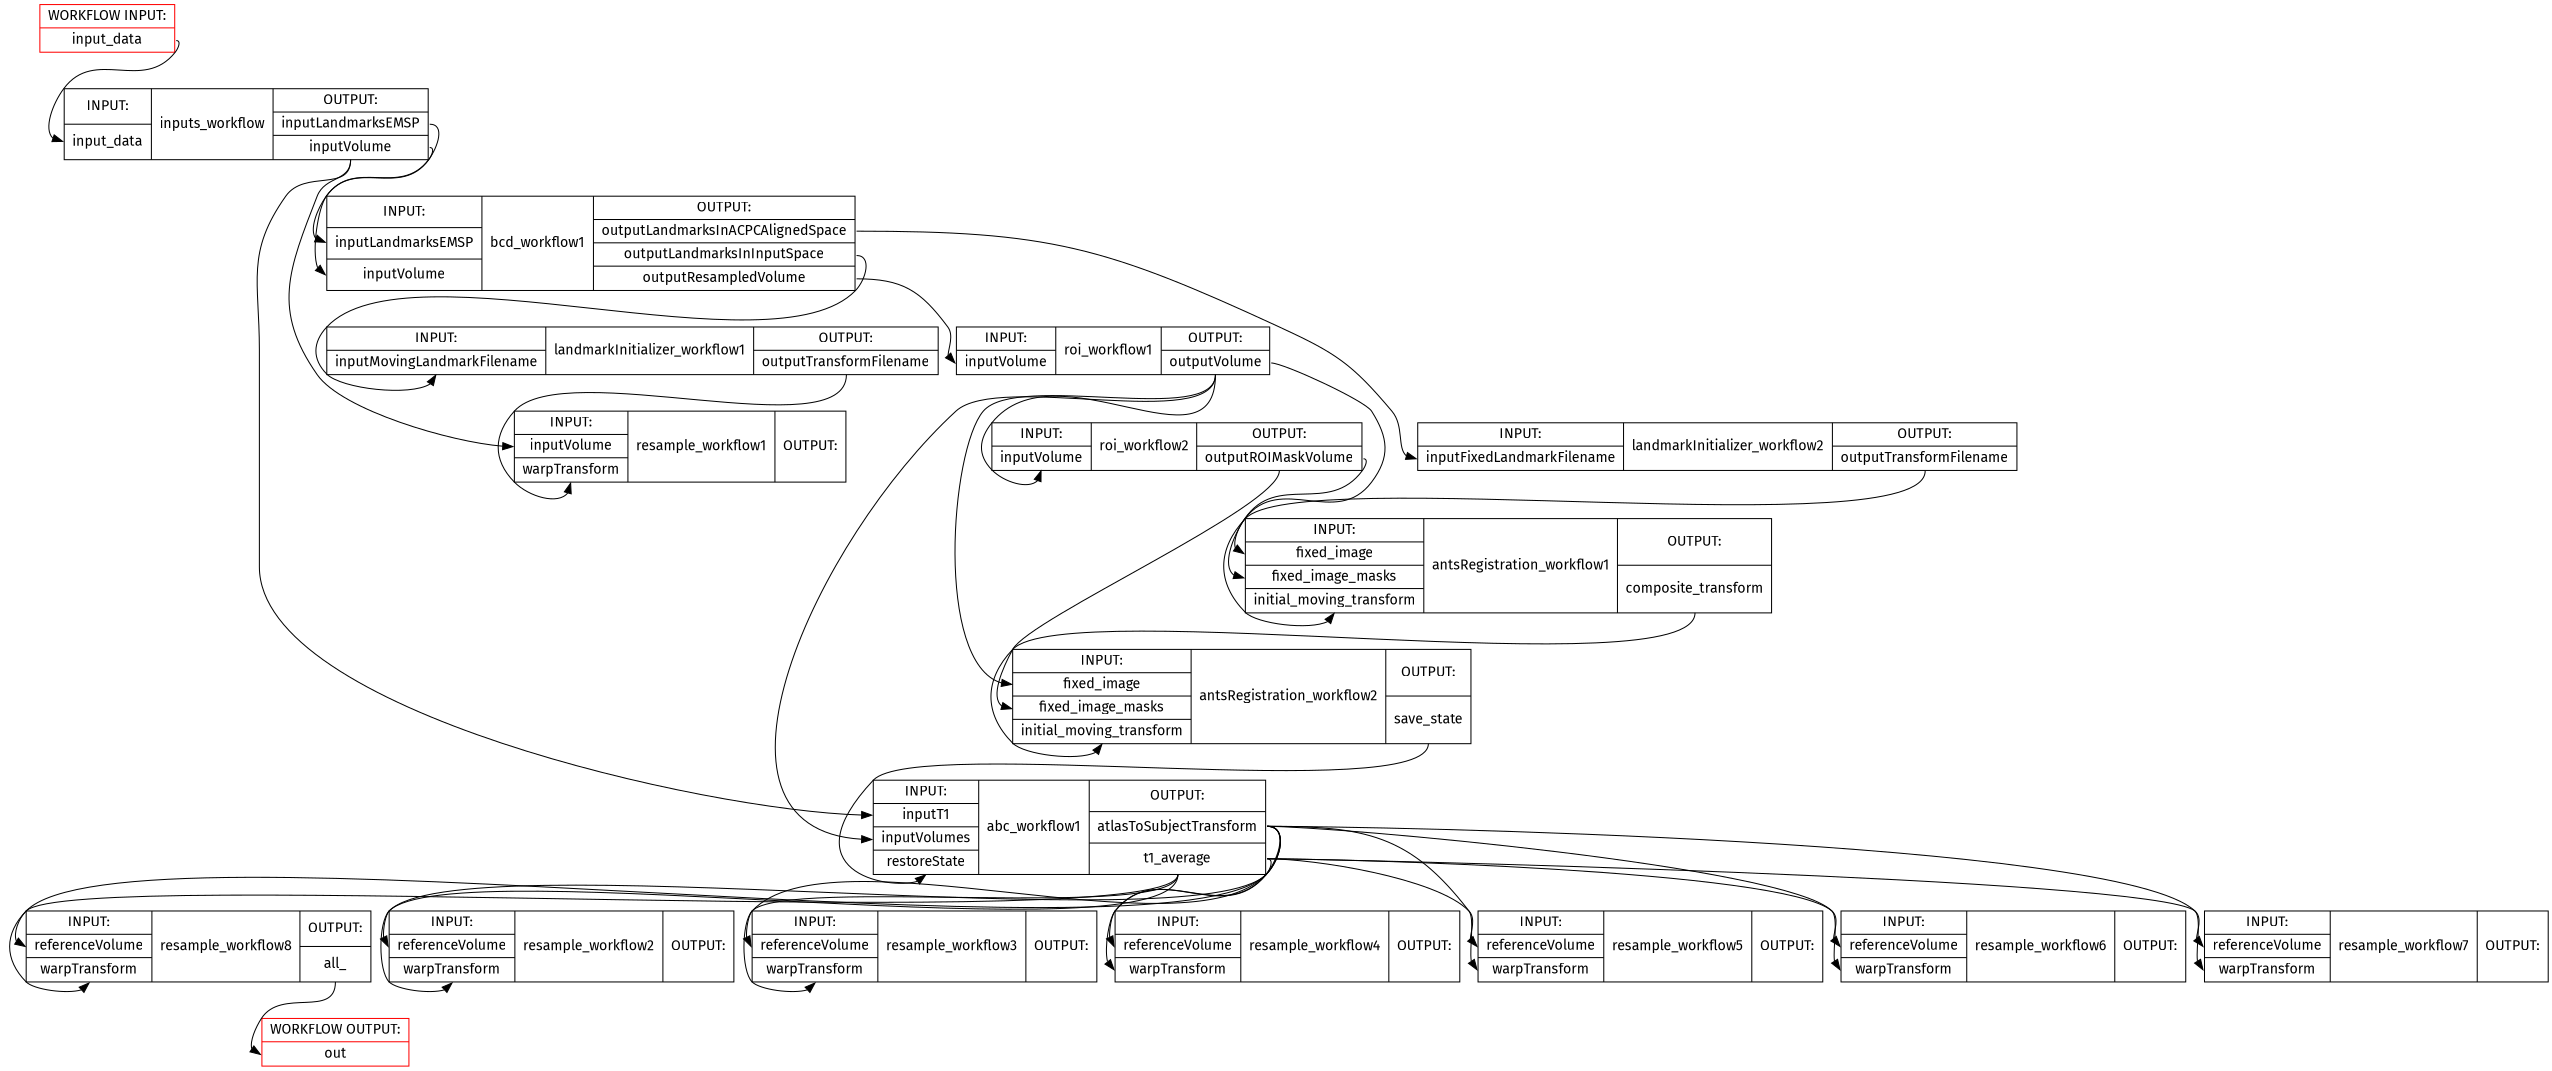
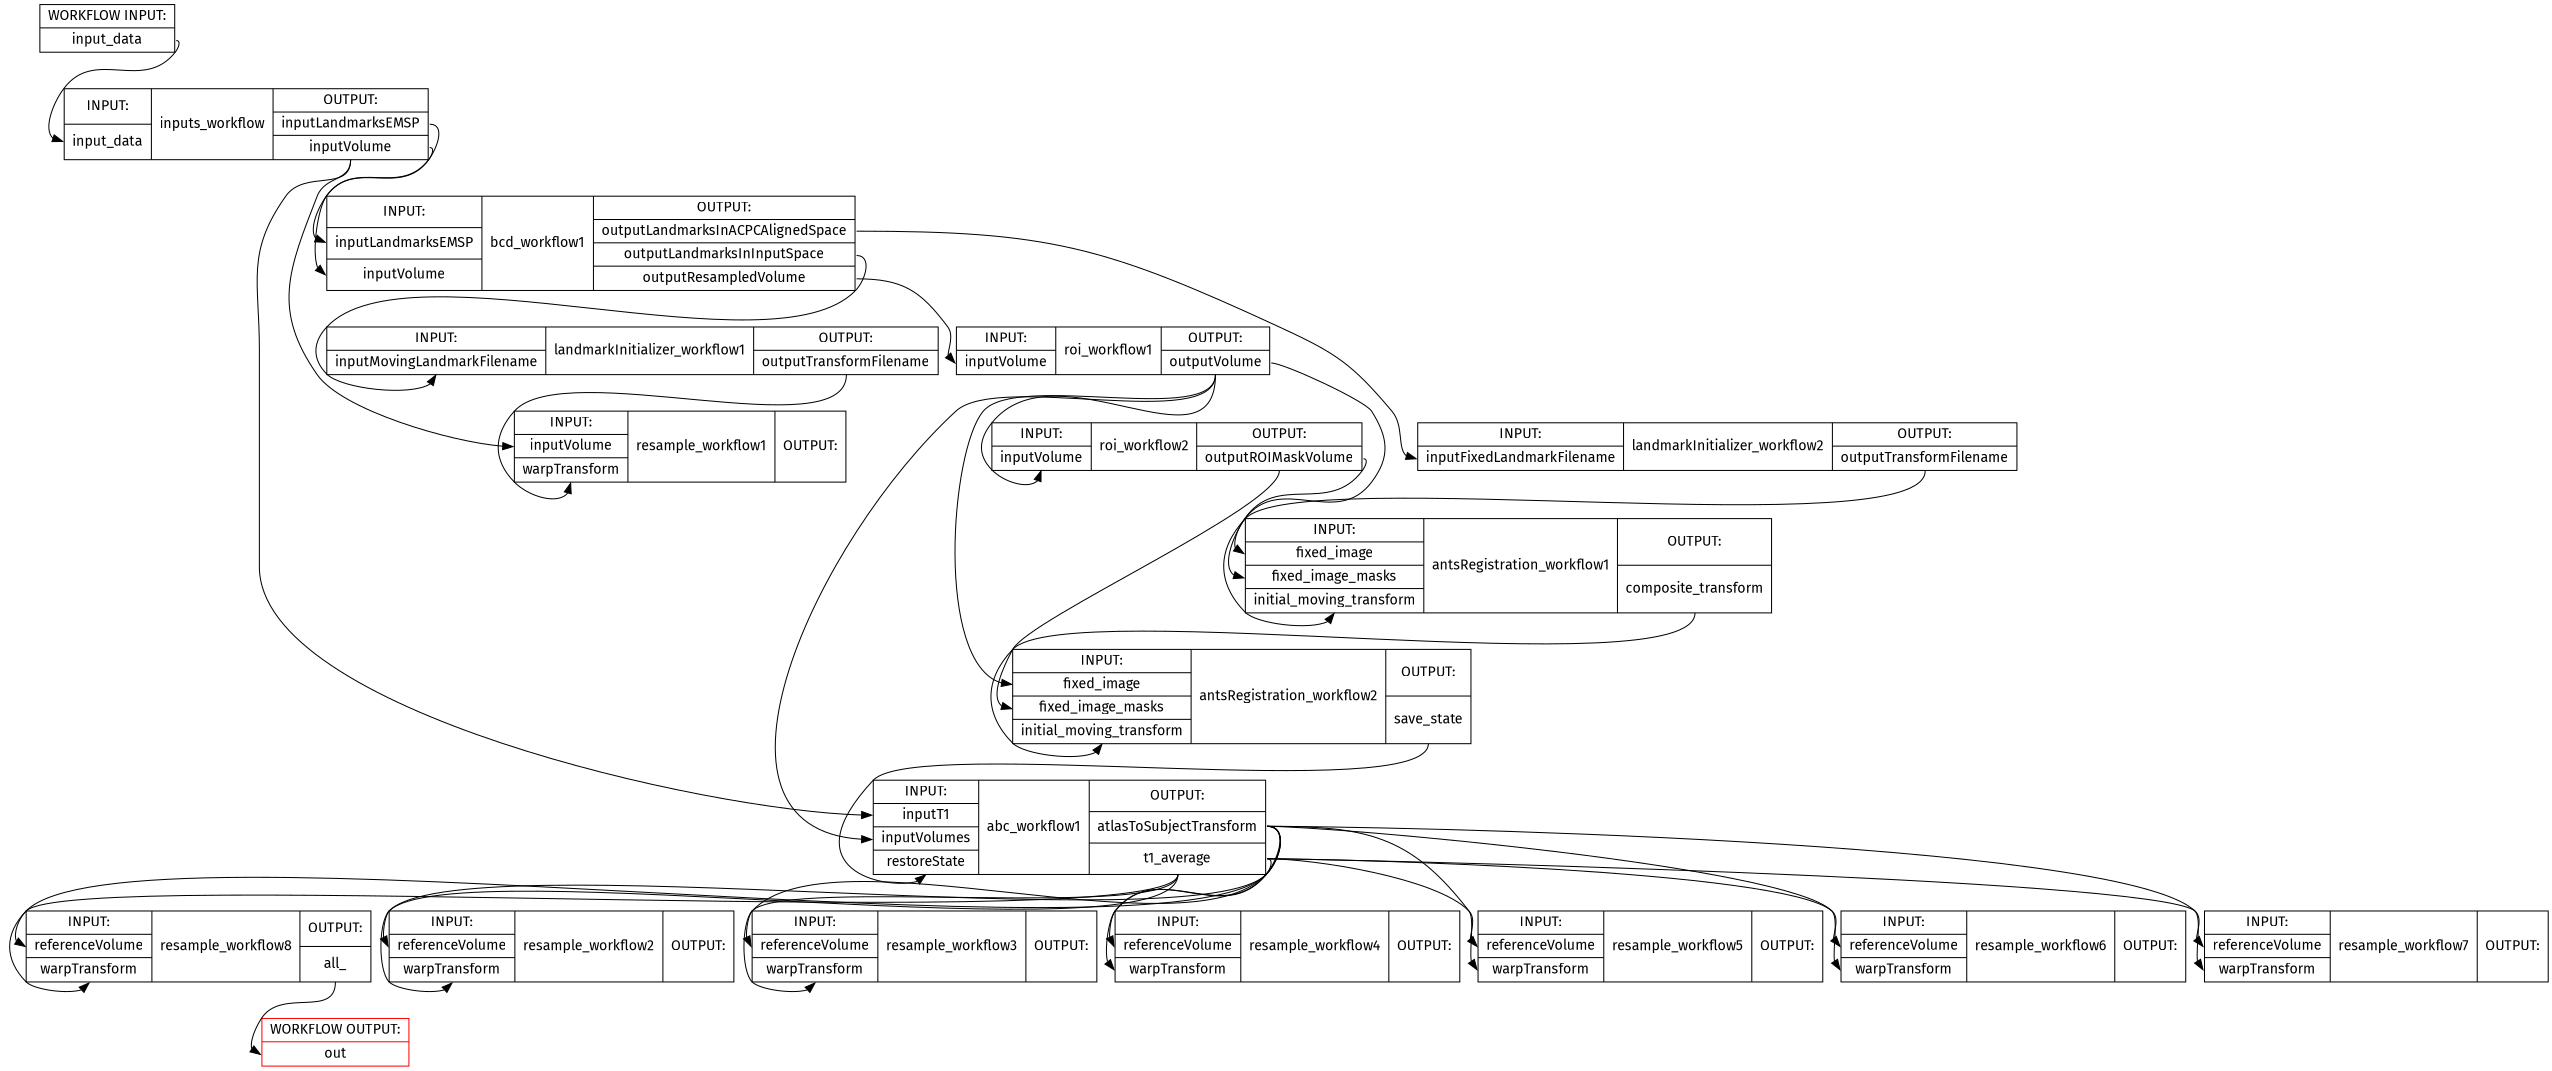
(107, 28) -> (107, 28)
